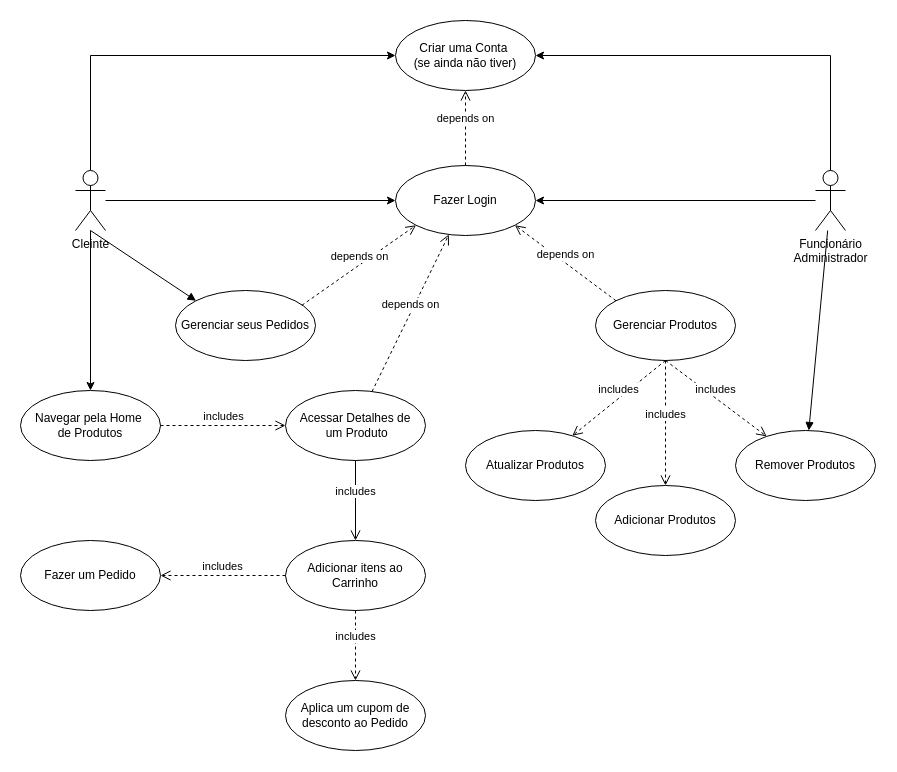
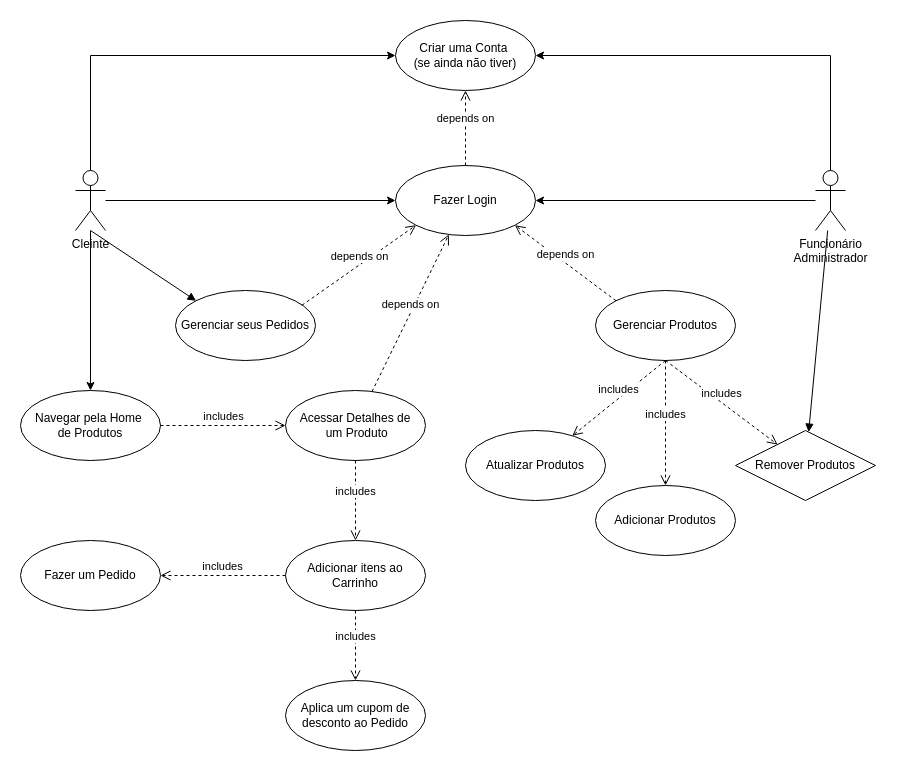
(806, 466) -> (806, 466)
(356, 517) -> (356, 517)
